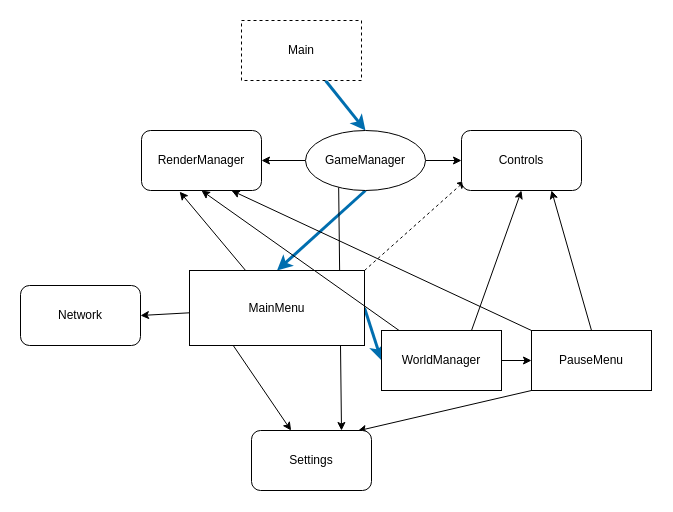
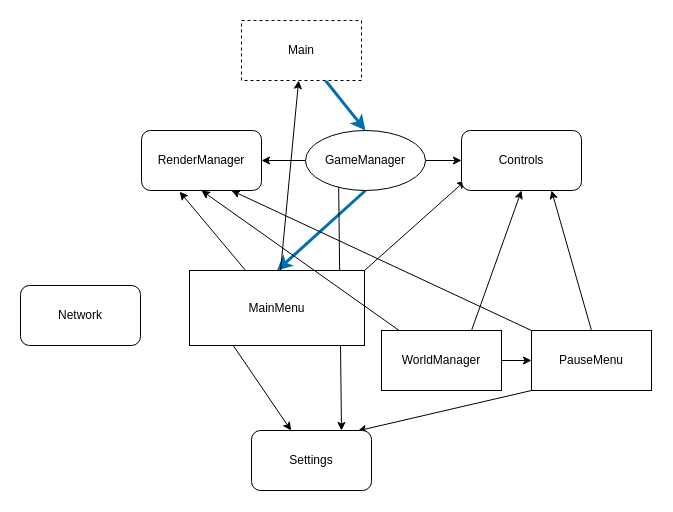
(413, 228) -> (413, 228)
(168, 314) -> (289, 179)
(371, 329) -> none
